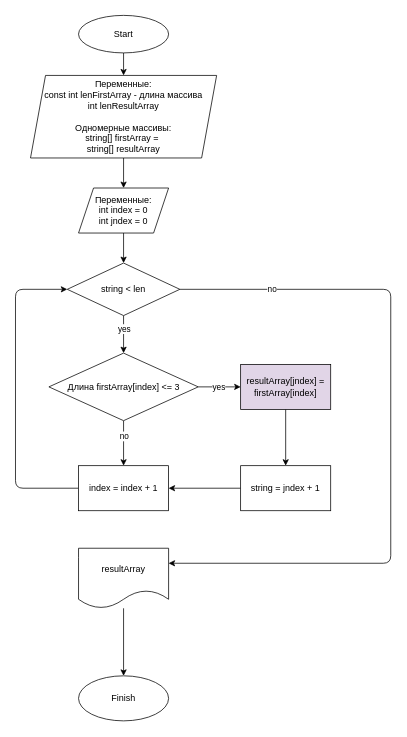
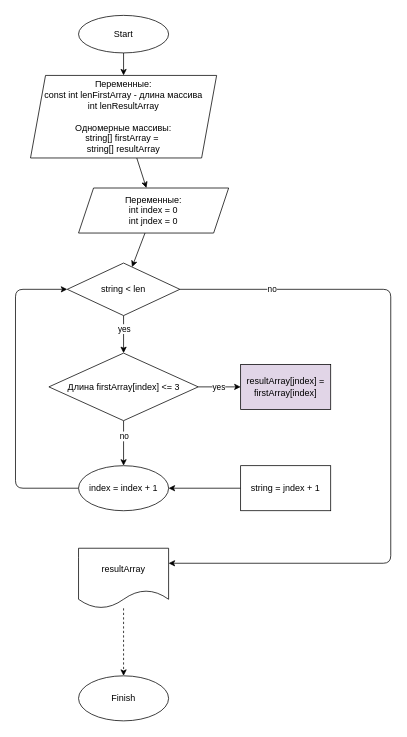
(123, 210) -> (153, 210)
(285, 434) -> none
(123, 488) -> (123, 488)
(123, 639) -> (123, 639)
